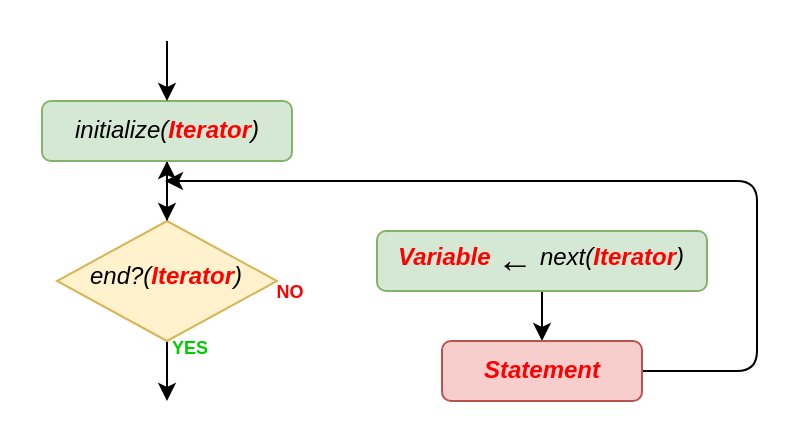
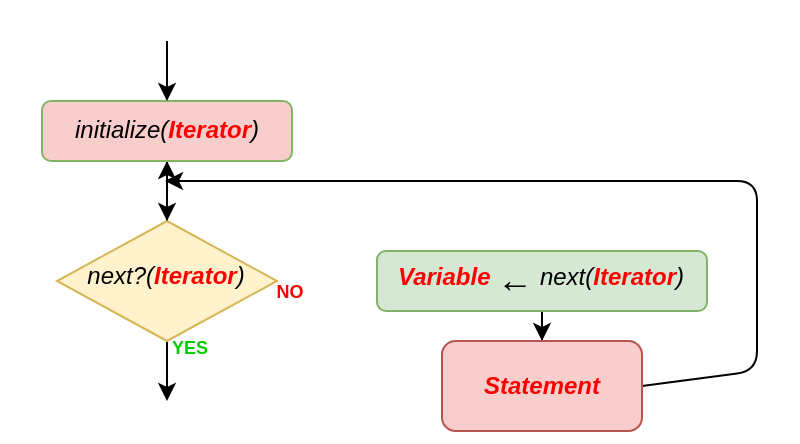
(167, 131) -> (167, 131)
(542, 261) -> (542, 281)
(167, 277) -> (167, 277)
(542, 371) -> (542, 386)
